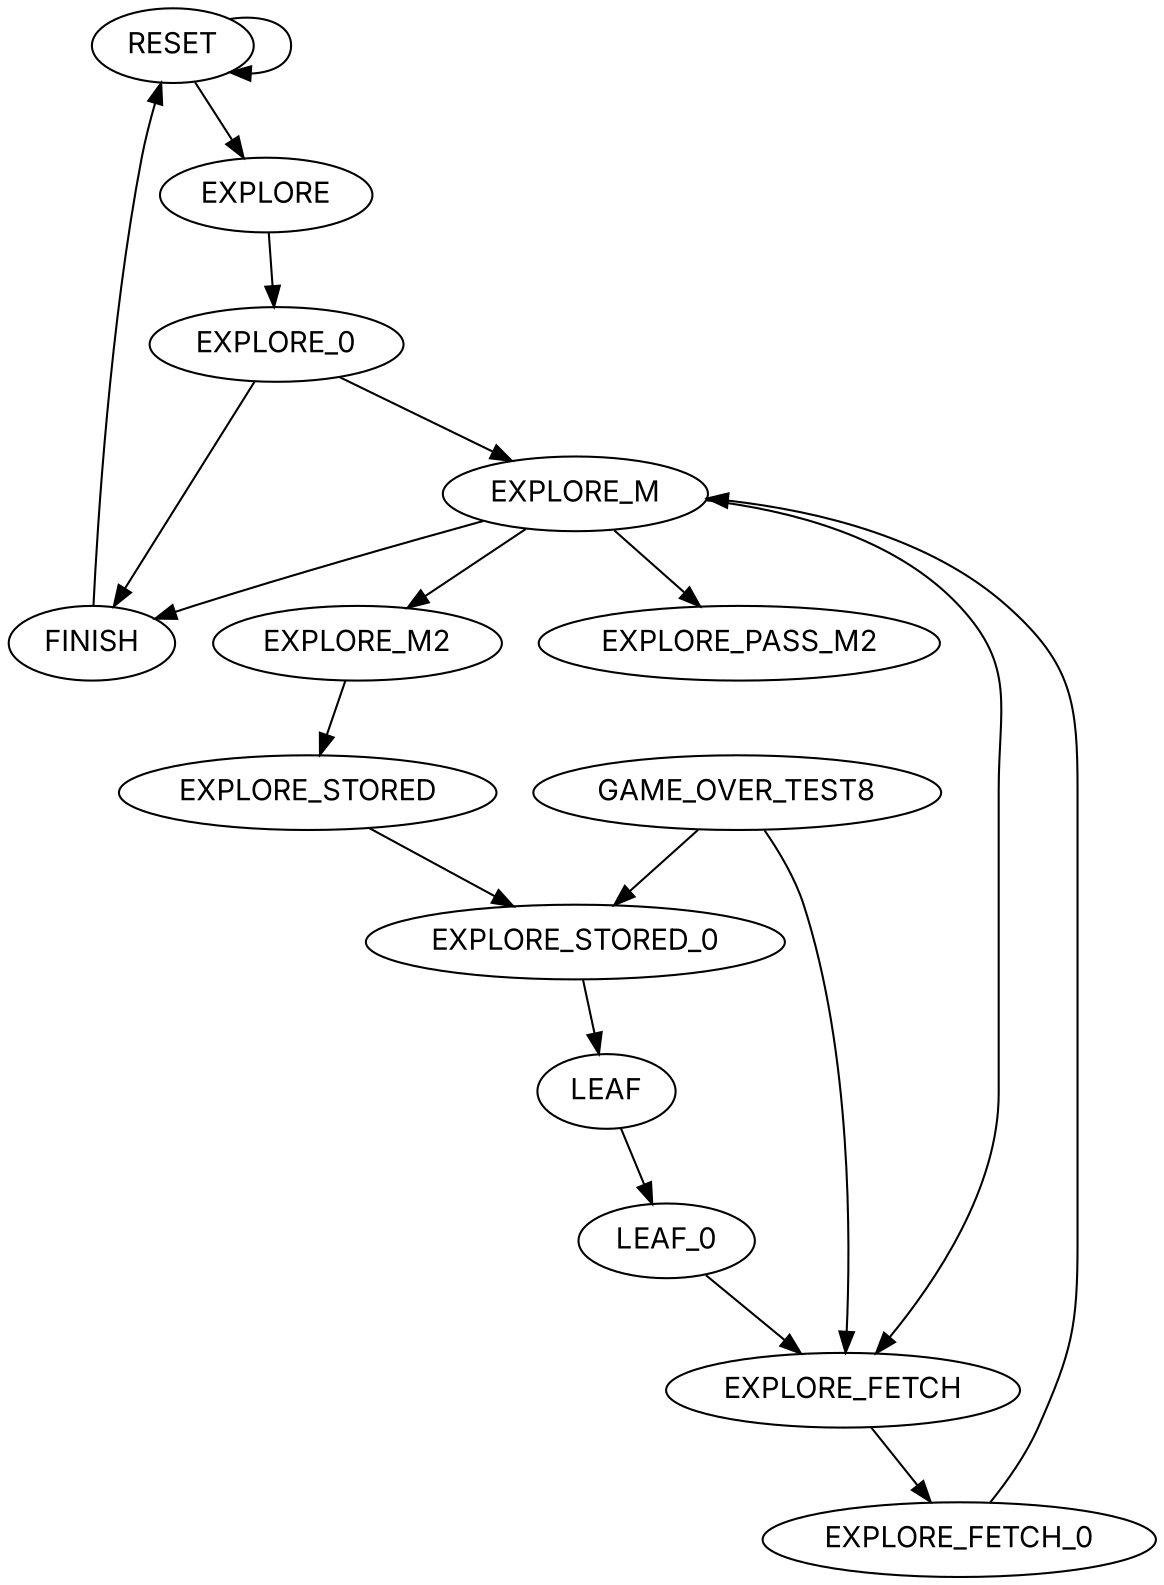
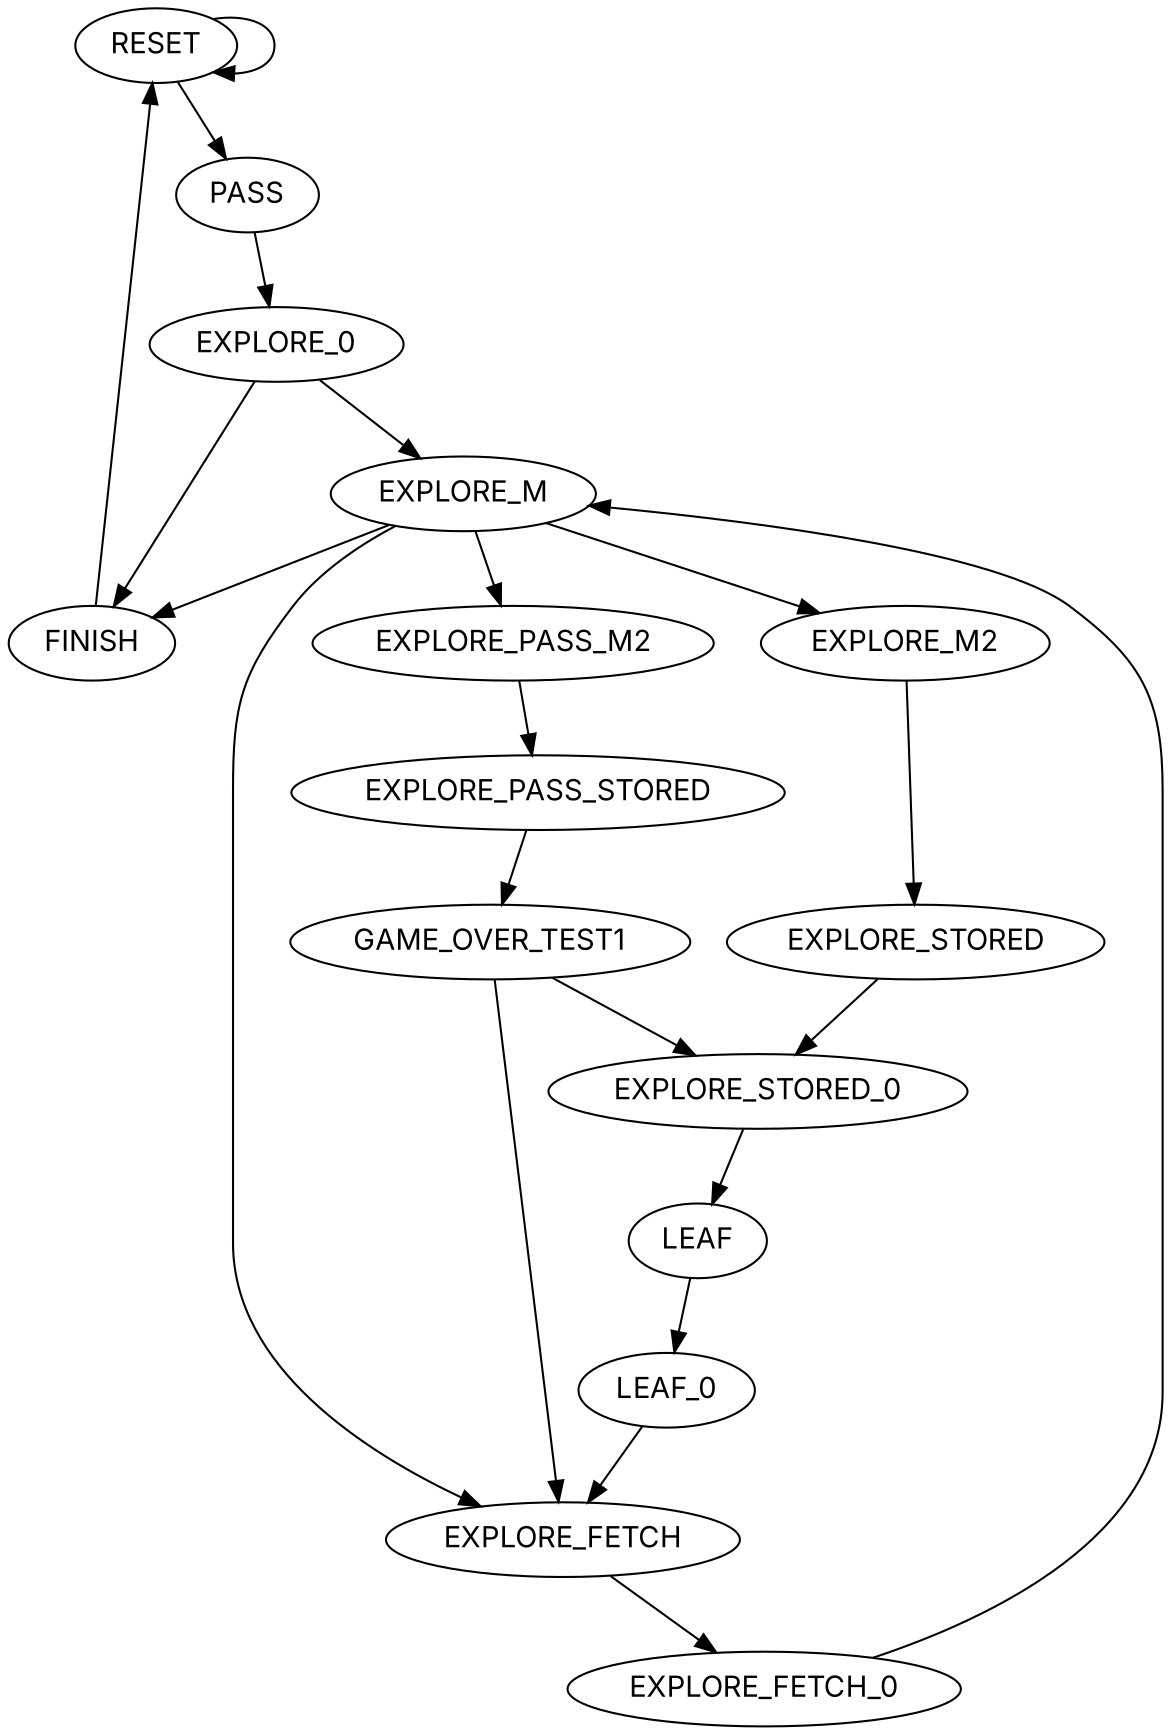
(266, 195) -> (248, 195)
none -> (538, 793)
(737, 793) -> (490, 942)
